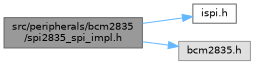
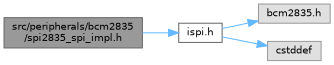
(155, 43) -> (235, 26)
none -> (294, 51)
